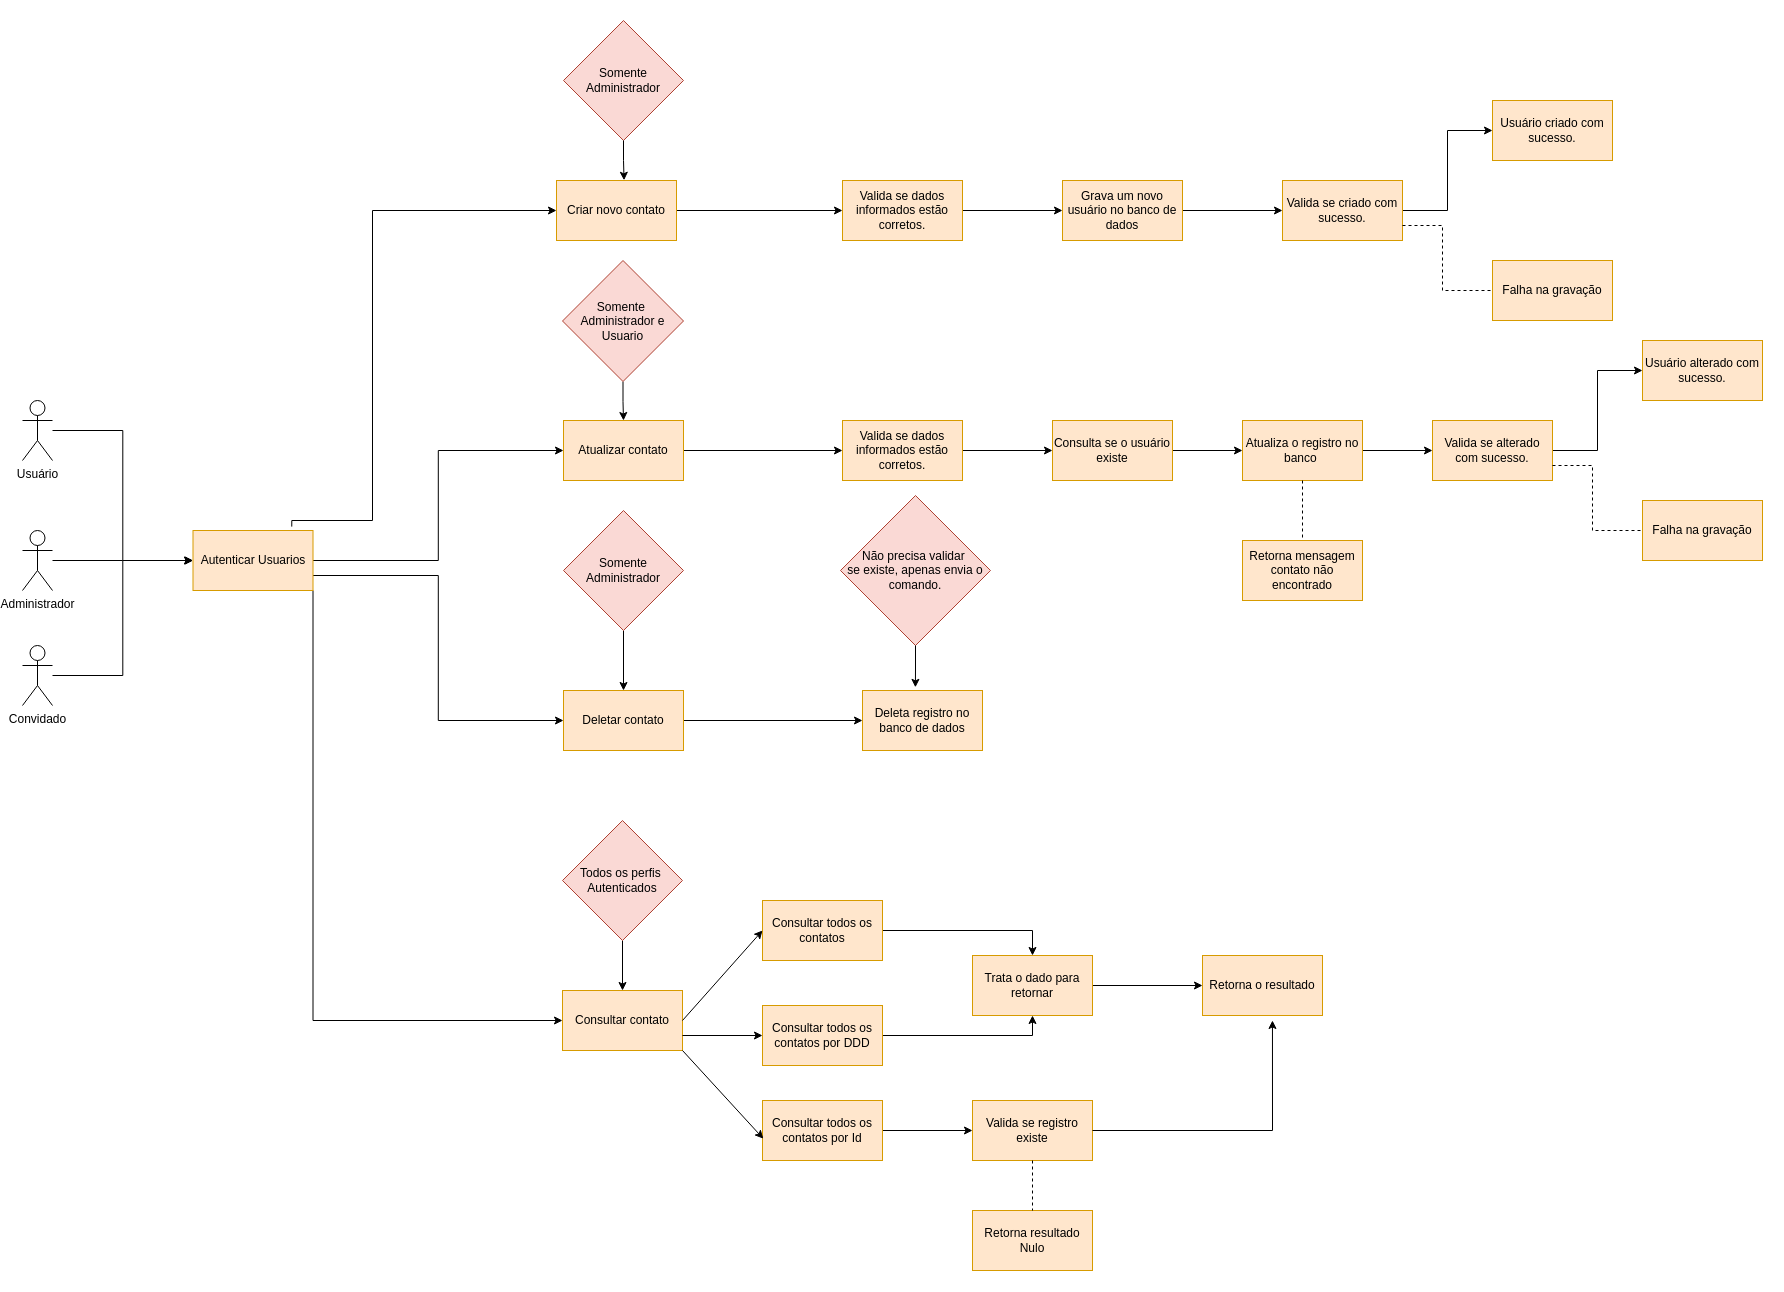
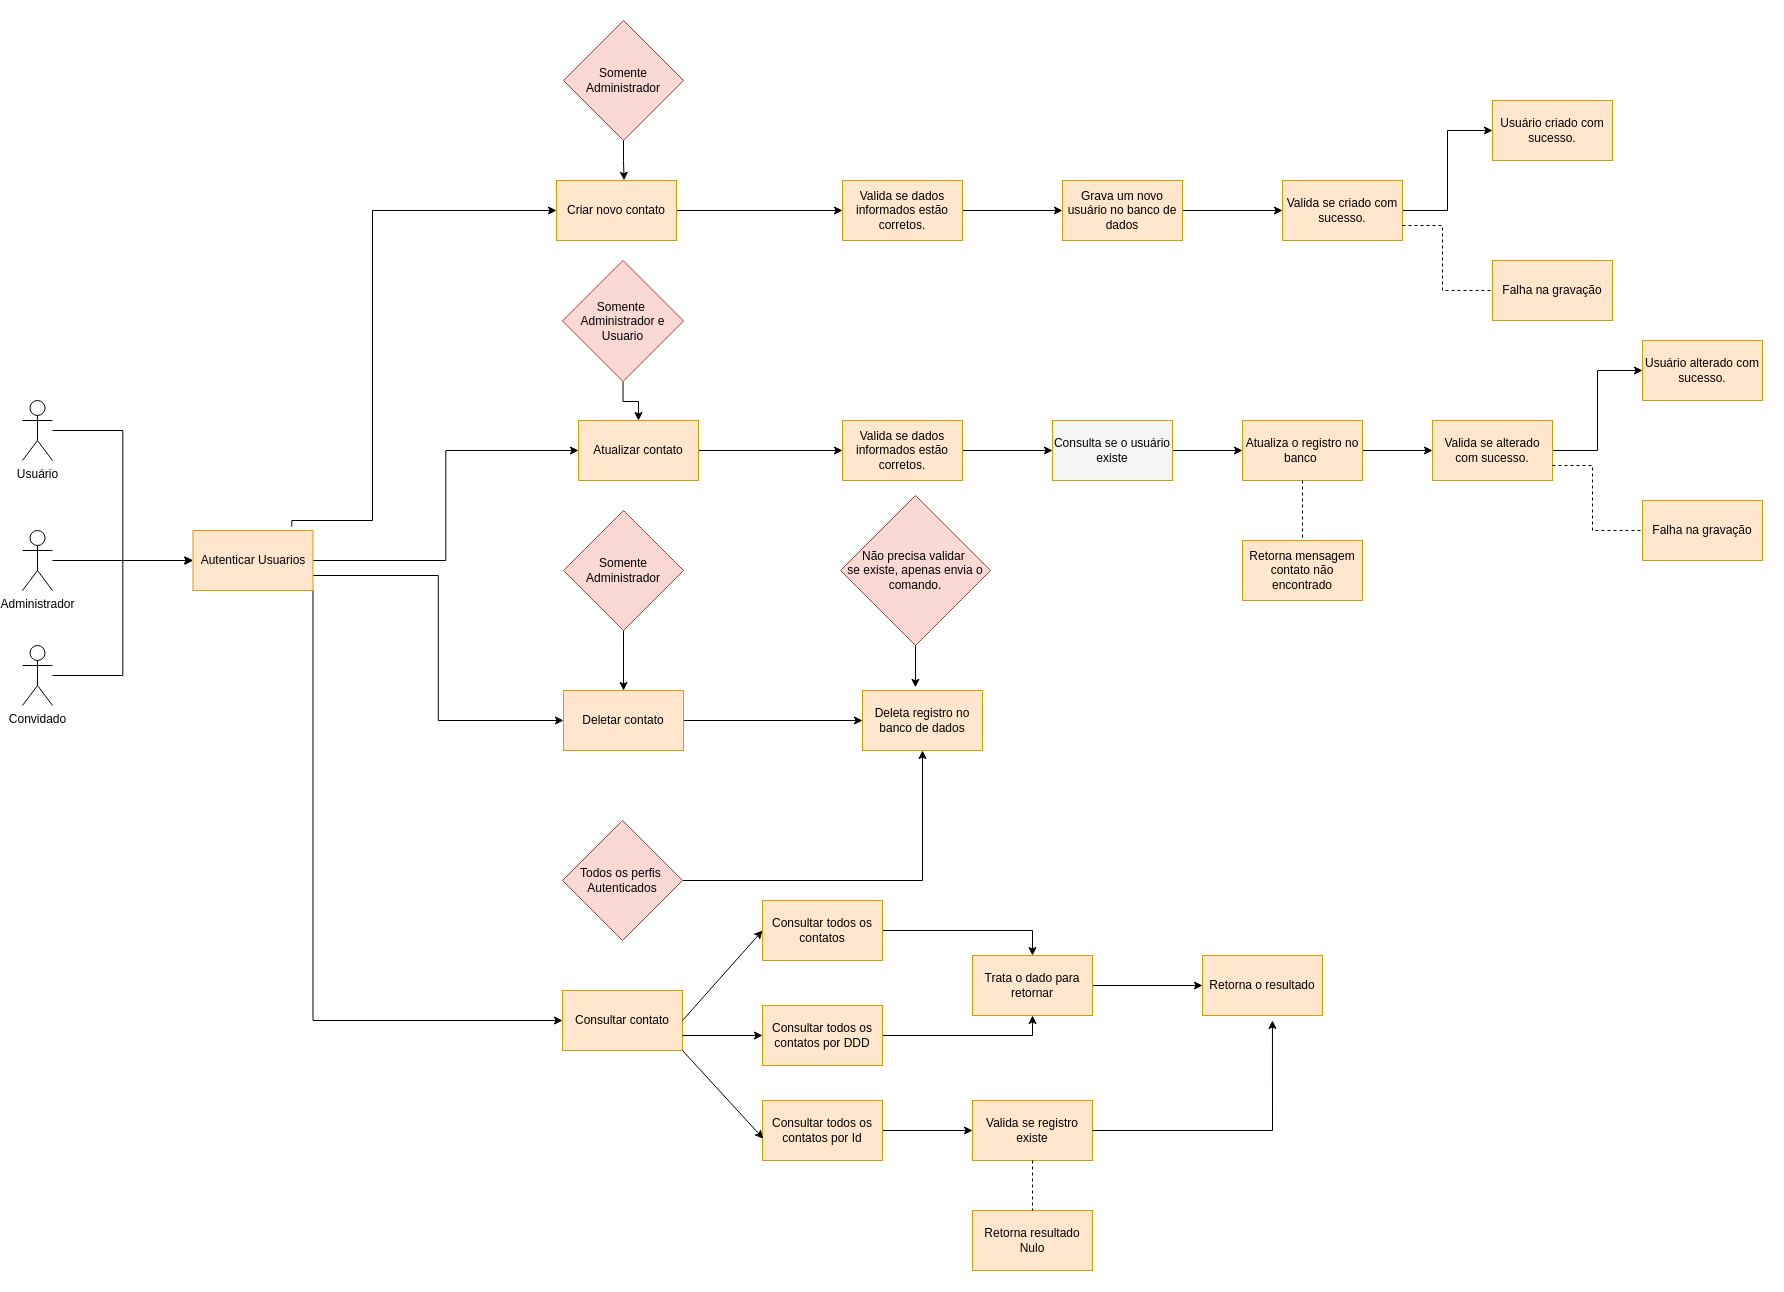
(624, 451) -> (639, 451)
(1113, 451) -> (1113, 451)
(623, 962) -> (864, 881)
